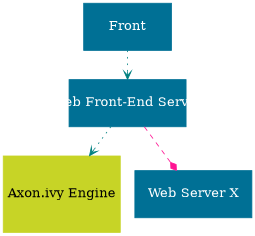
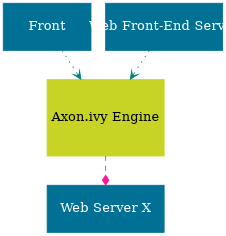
(128, 61) -> (69, 61)
(157, 144) -> (106, 166)
